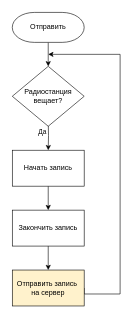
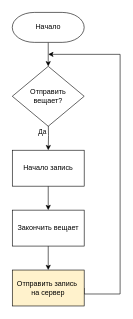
(48, 27) -> (48, 27)
(48, 96) -> (48, 96)
(48, 168) -> (48, 168)
(48, 228) -> (48, 228)
